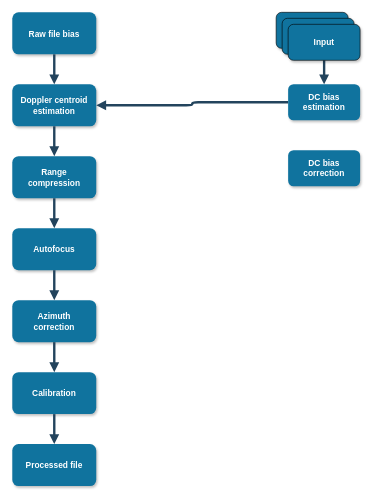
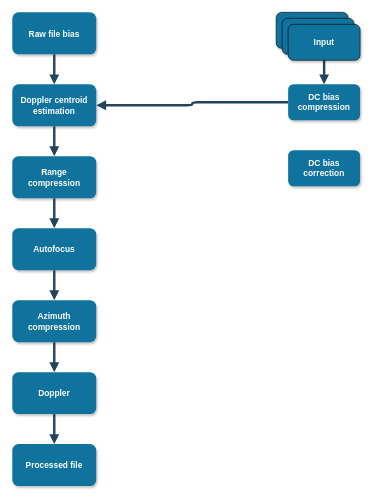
(324, 102) -> (324, 102)
(54, 317) -> (54, 317)
(54, 394) -> (54, 394)
